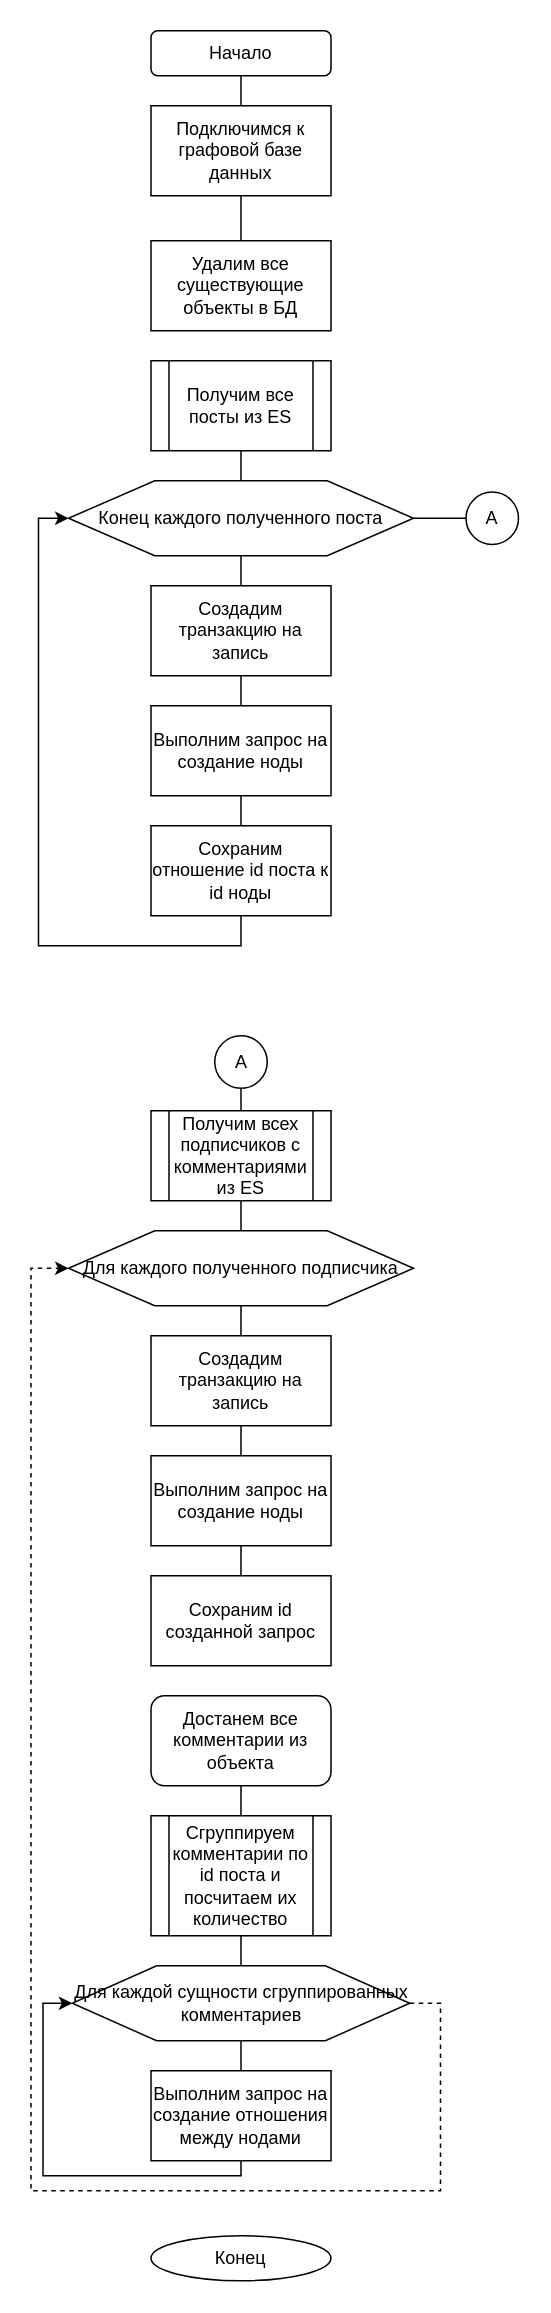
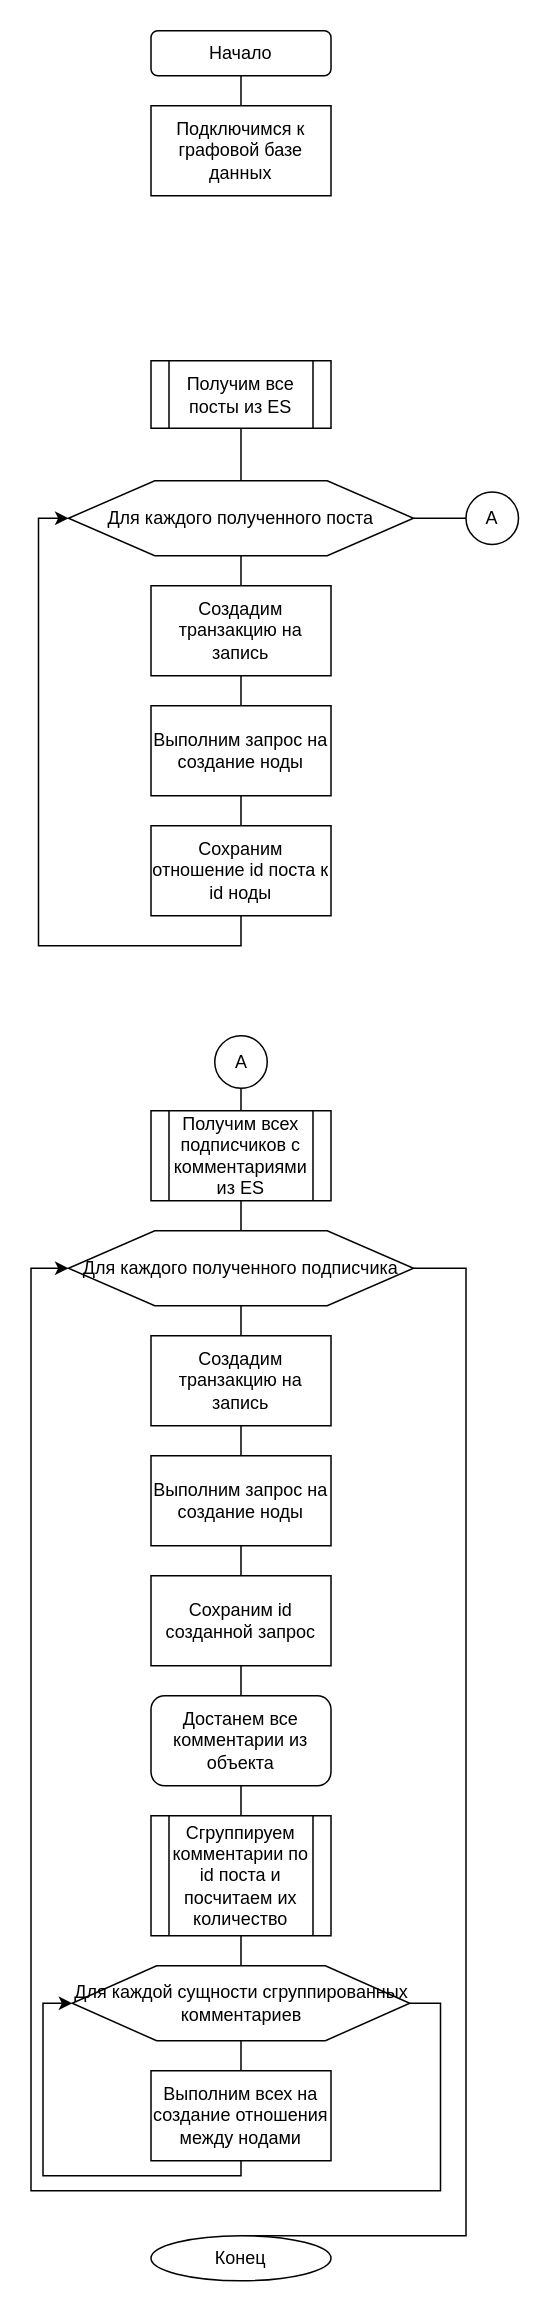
(241, 218) -> none
(241, 286) -> none
(241, 406) -> (241, 395)
(241, 518) -> (241, 518)
none -> (241, 1681)
none -> (466, 1831)
(31, 2030) -> (31, 2030)
(241, 2116) -> (241, 2116)
